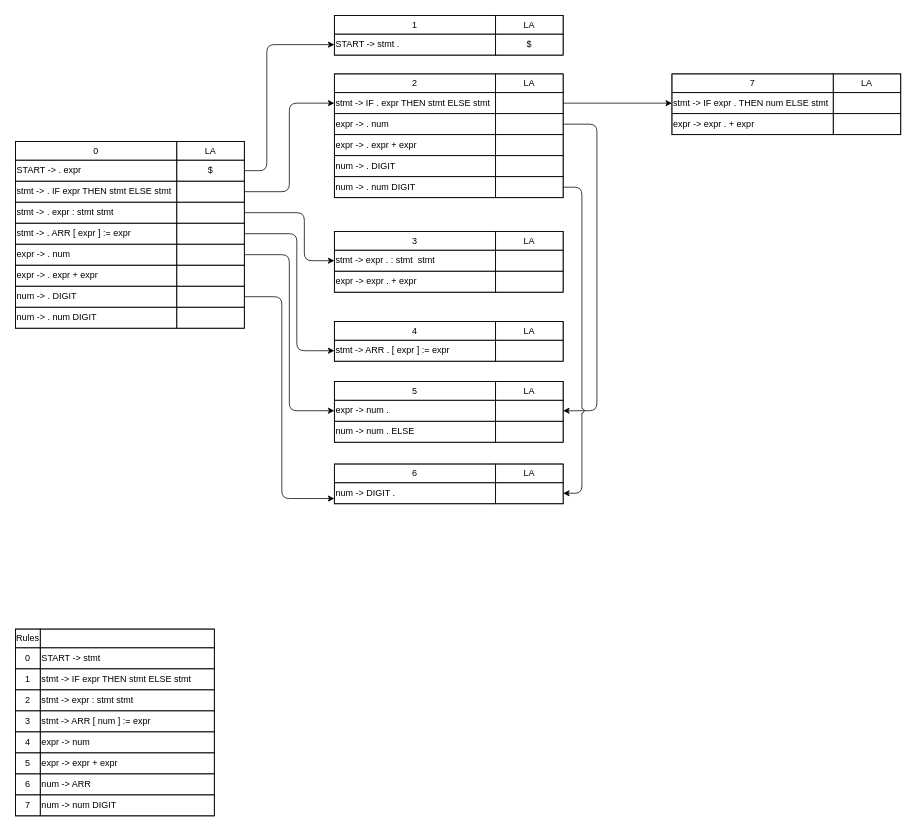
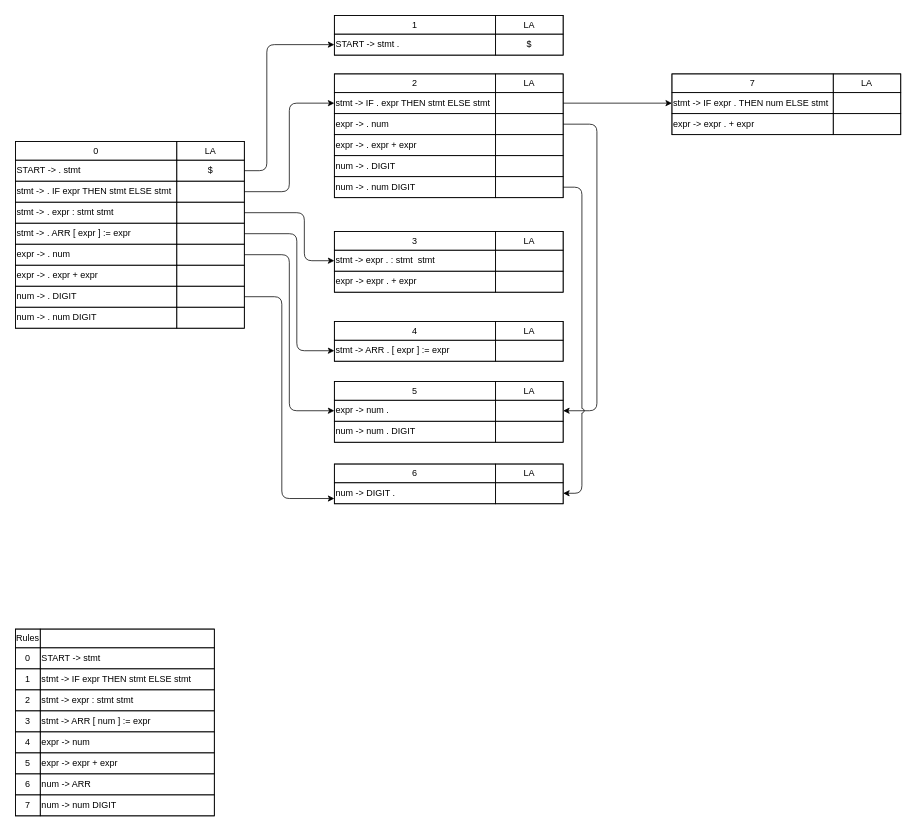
(50, 171) -> (50, 171)
(373, 432) -> (375, 432)
